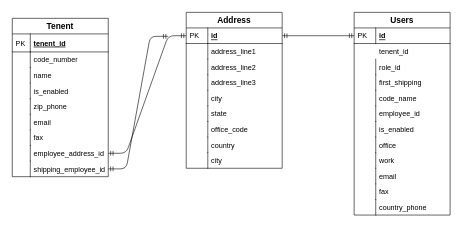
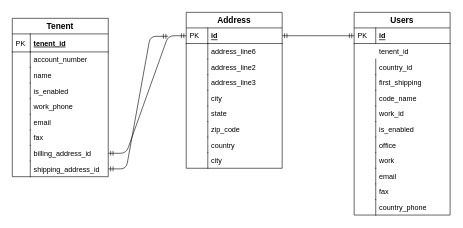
(236, 52) -> (236, 52)
(56, 60) -> (62, 60)
(391, 67) -> (398, 67)
(51, 107) -> (54, 107)
(400, 114) -> (392, 114)
(232, 130) -> (226, 130)
(70, 154) -> (65, 154)
(70, 169) -> (69, 169)
